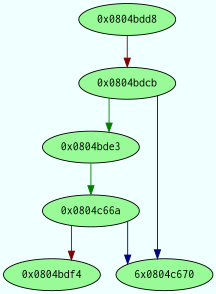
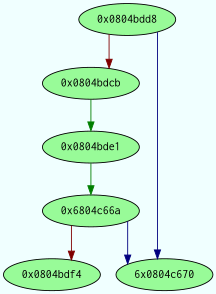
(91, 147) -> (91, 147)
(157, 173) -> (157, 141)
(91, 211) -> (91, 211)
